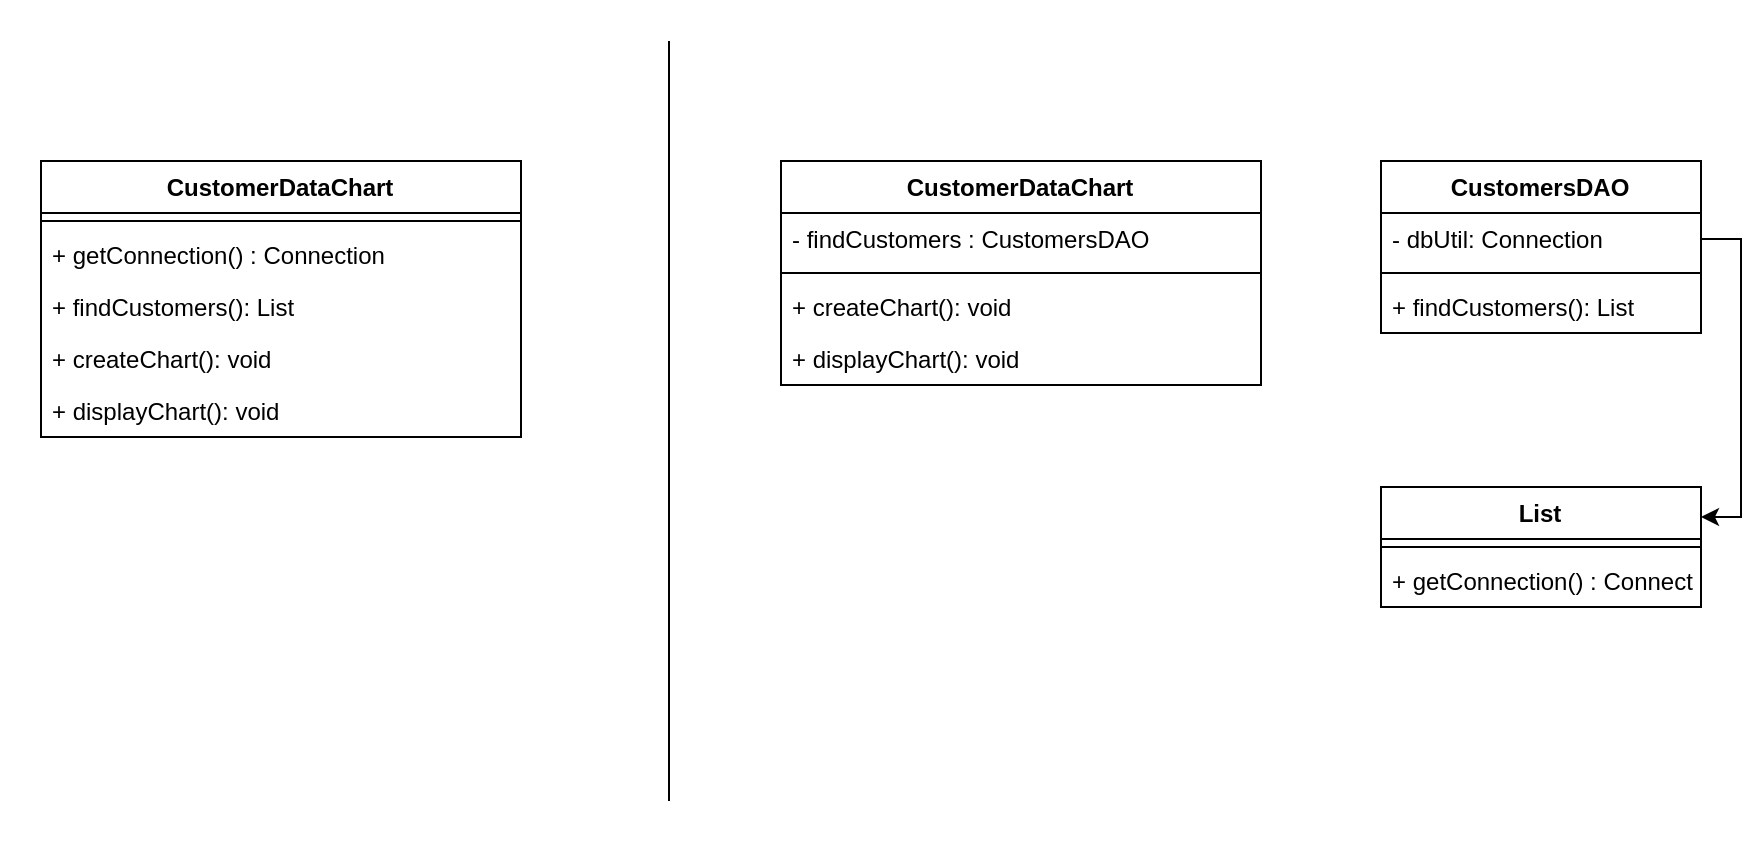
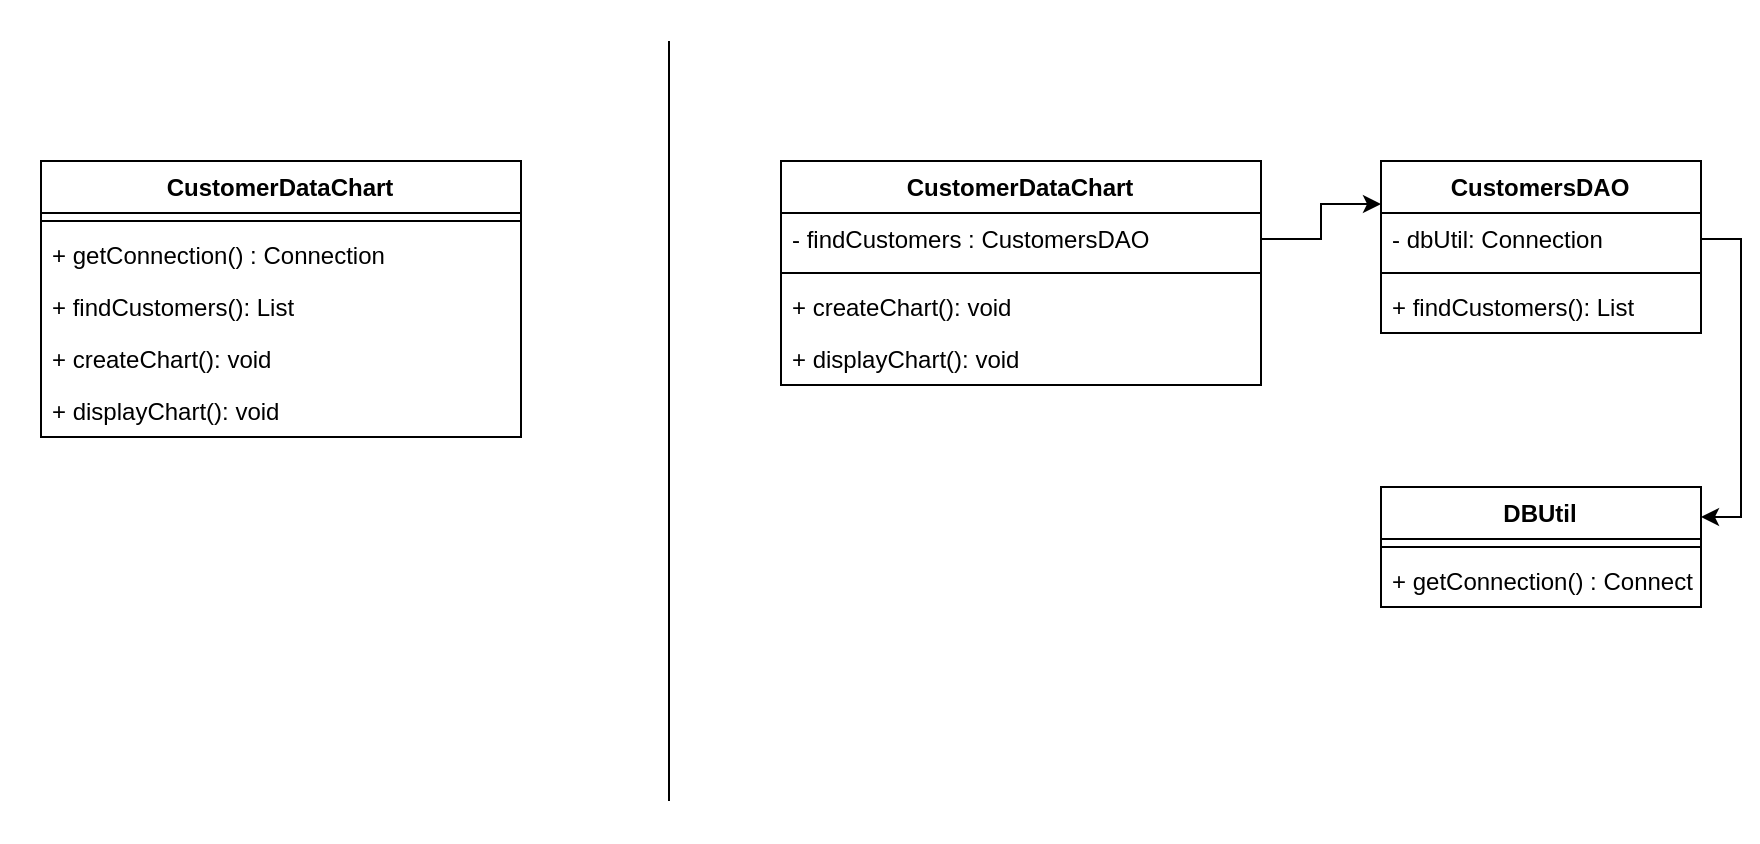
none -> (1321, 227)
(1540, 514) -> (1540, 514)
